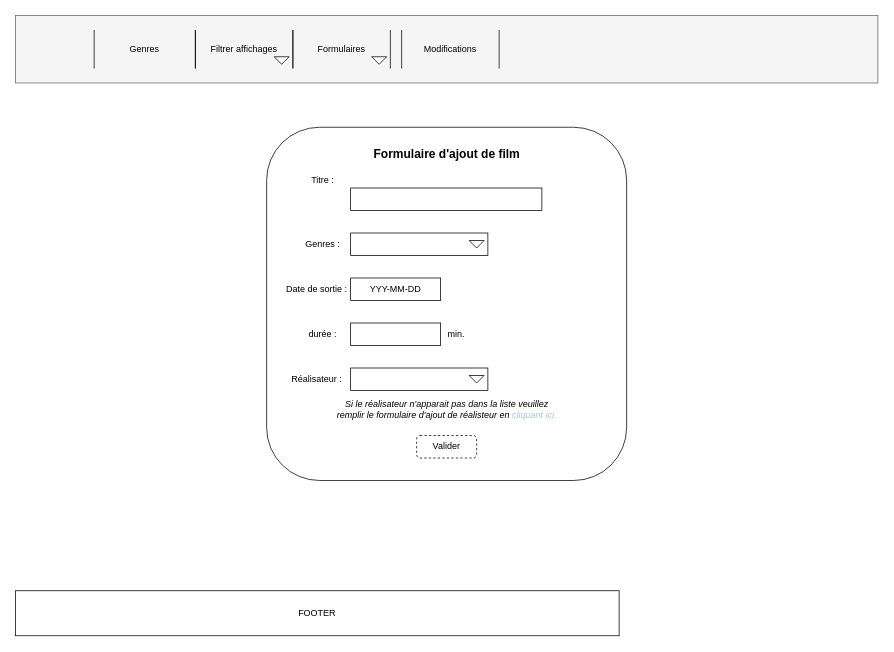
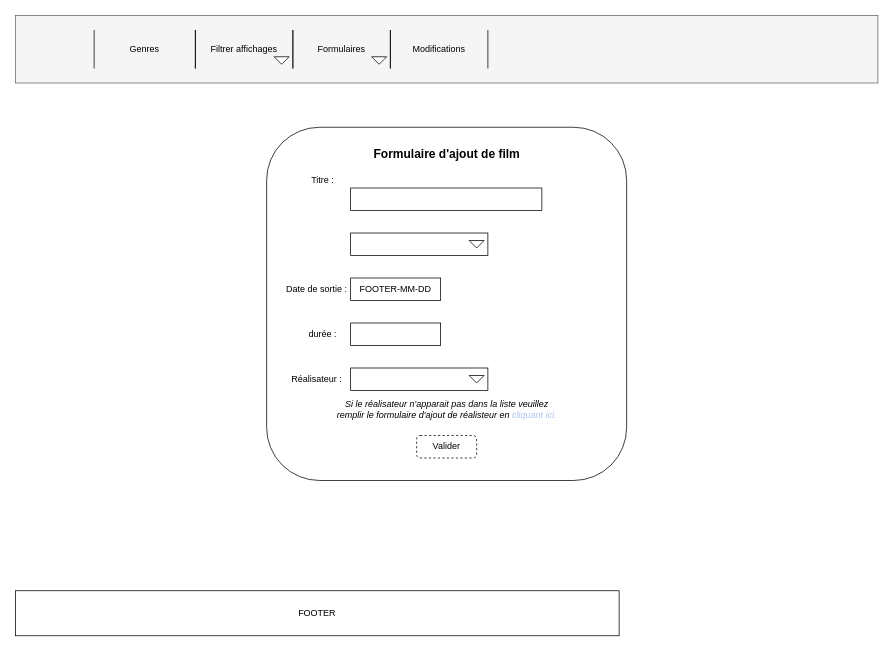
(450, 49) -> (439, 49)
(323, 244) -> none
(396, 289) -> (396, 289)
(456, 334) -> none
